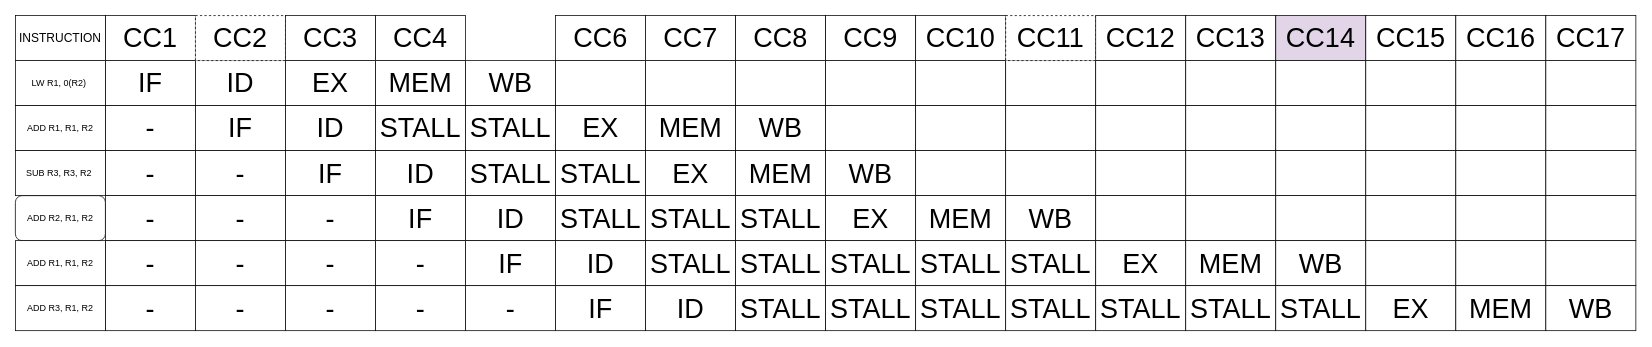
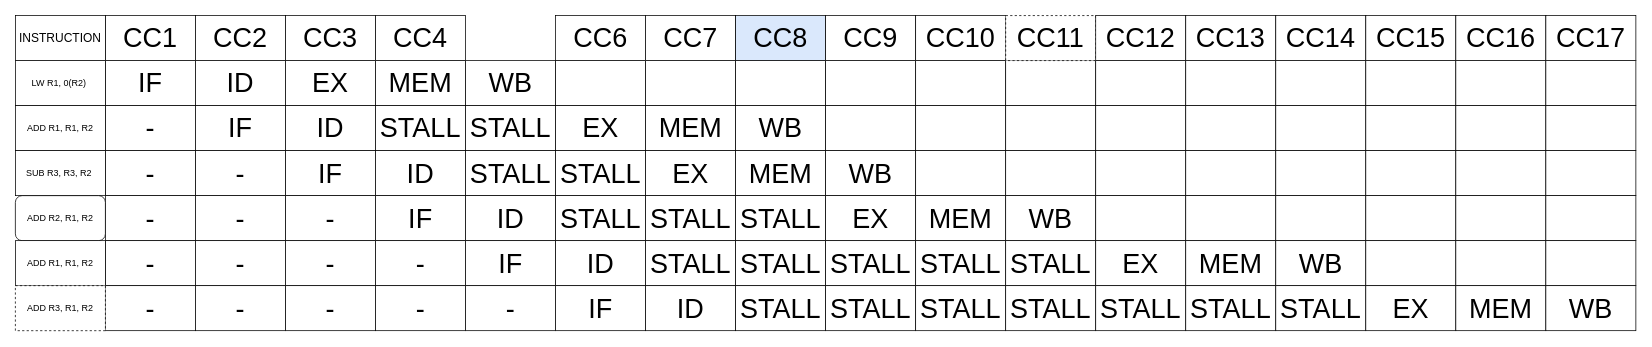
(240, 38) -> (240, 38)
(780, 38) -> (780, 38)
(1320, 38) -> (1320, 38)
(60, 308) -> (60, 308)
